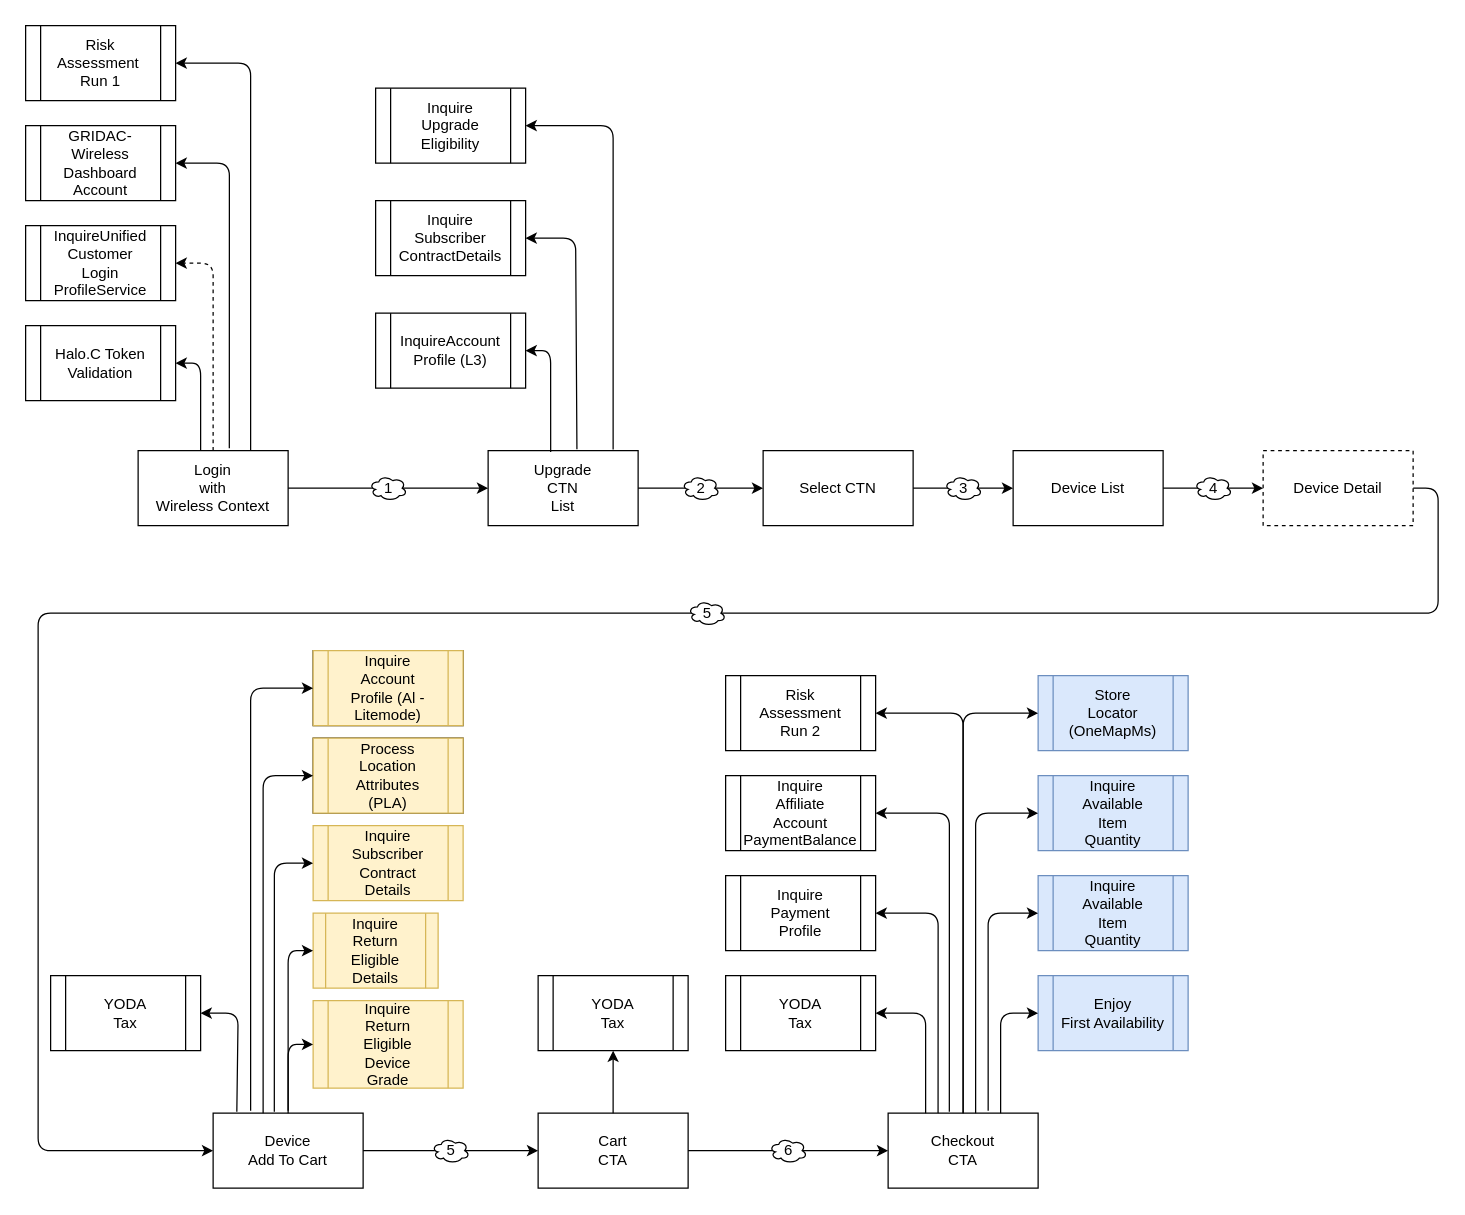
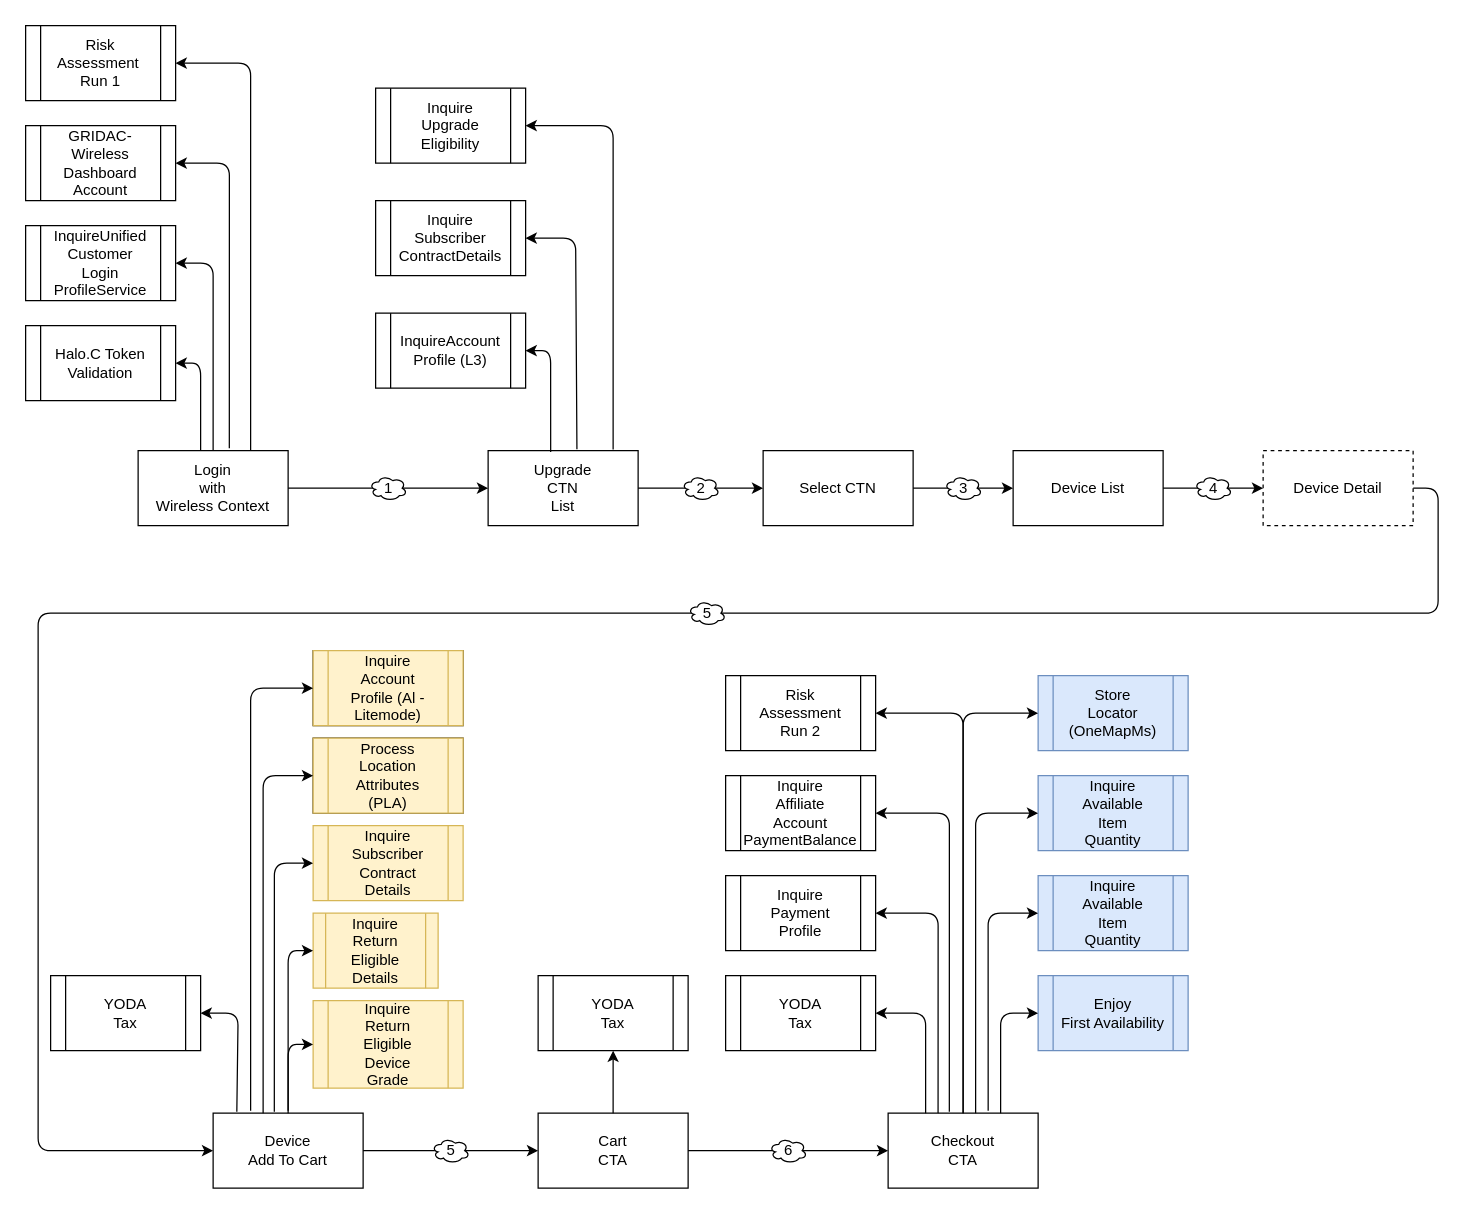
(213, 347) -> (213, 347)
